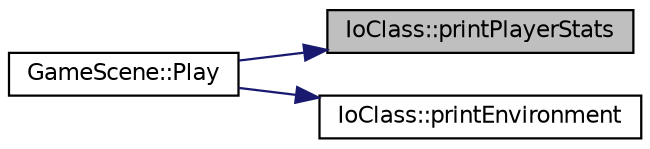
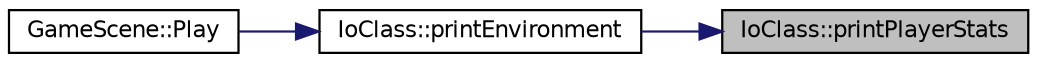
(271, 57) -> (670, 32)
